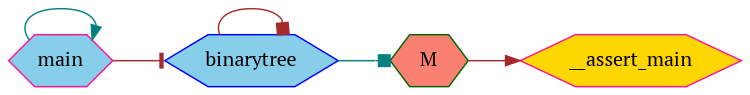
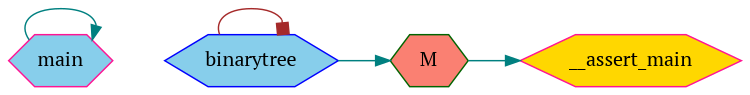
(135, 61) -> none
(357, 61) -> (357, 61)
(487, 61) -> (487, 61)
